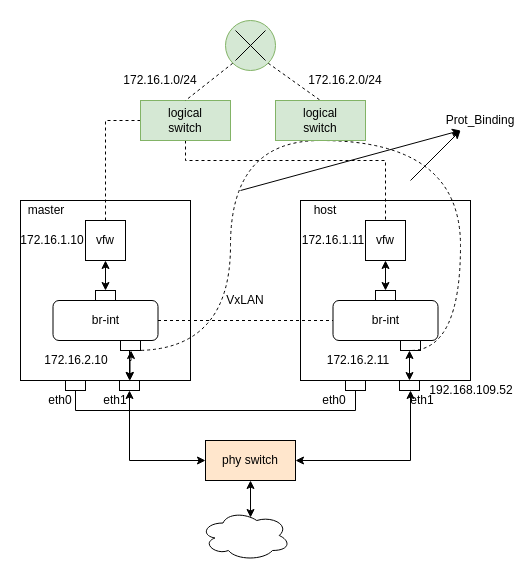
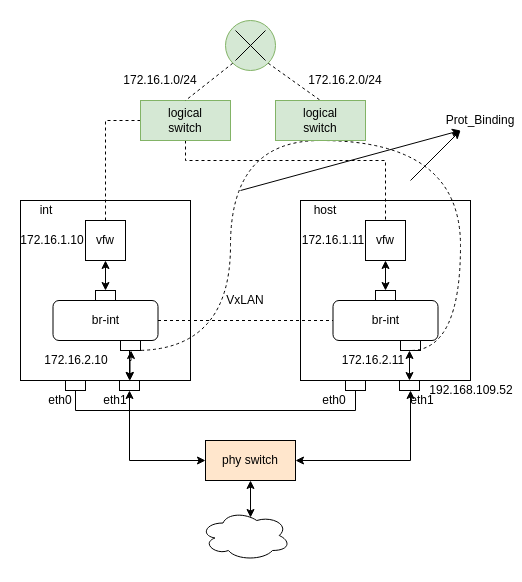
(47, 211) -> (47, 211)
(359, 361) -> (374, 361)
